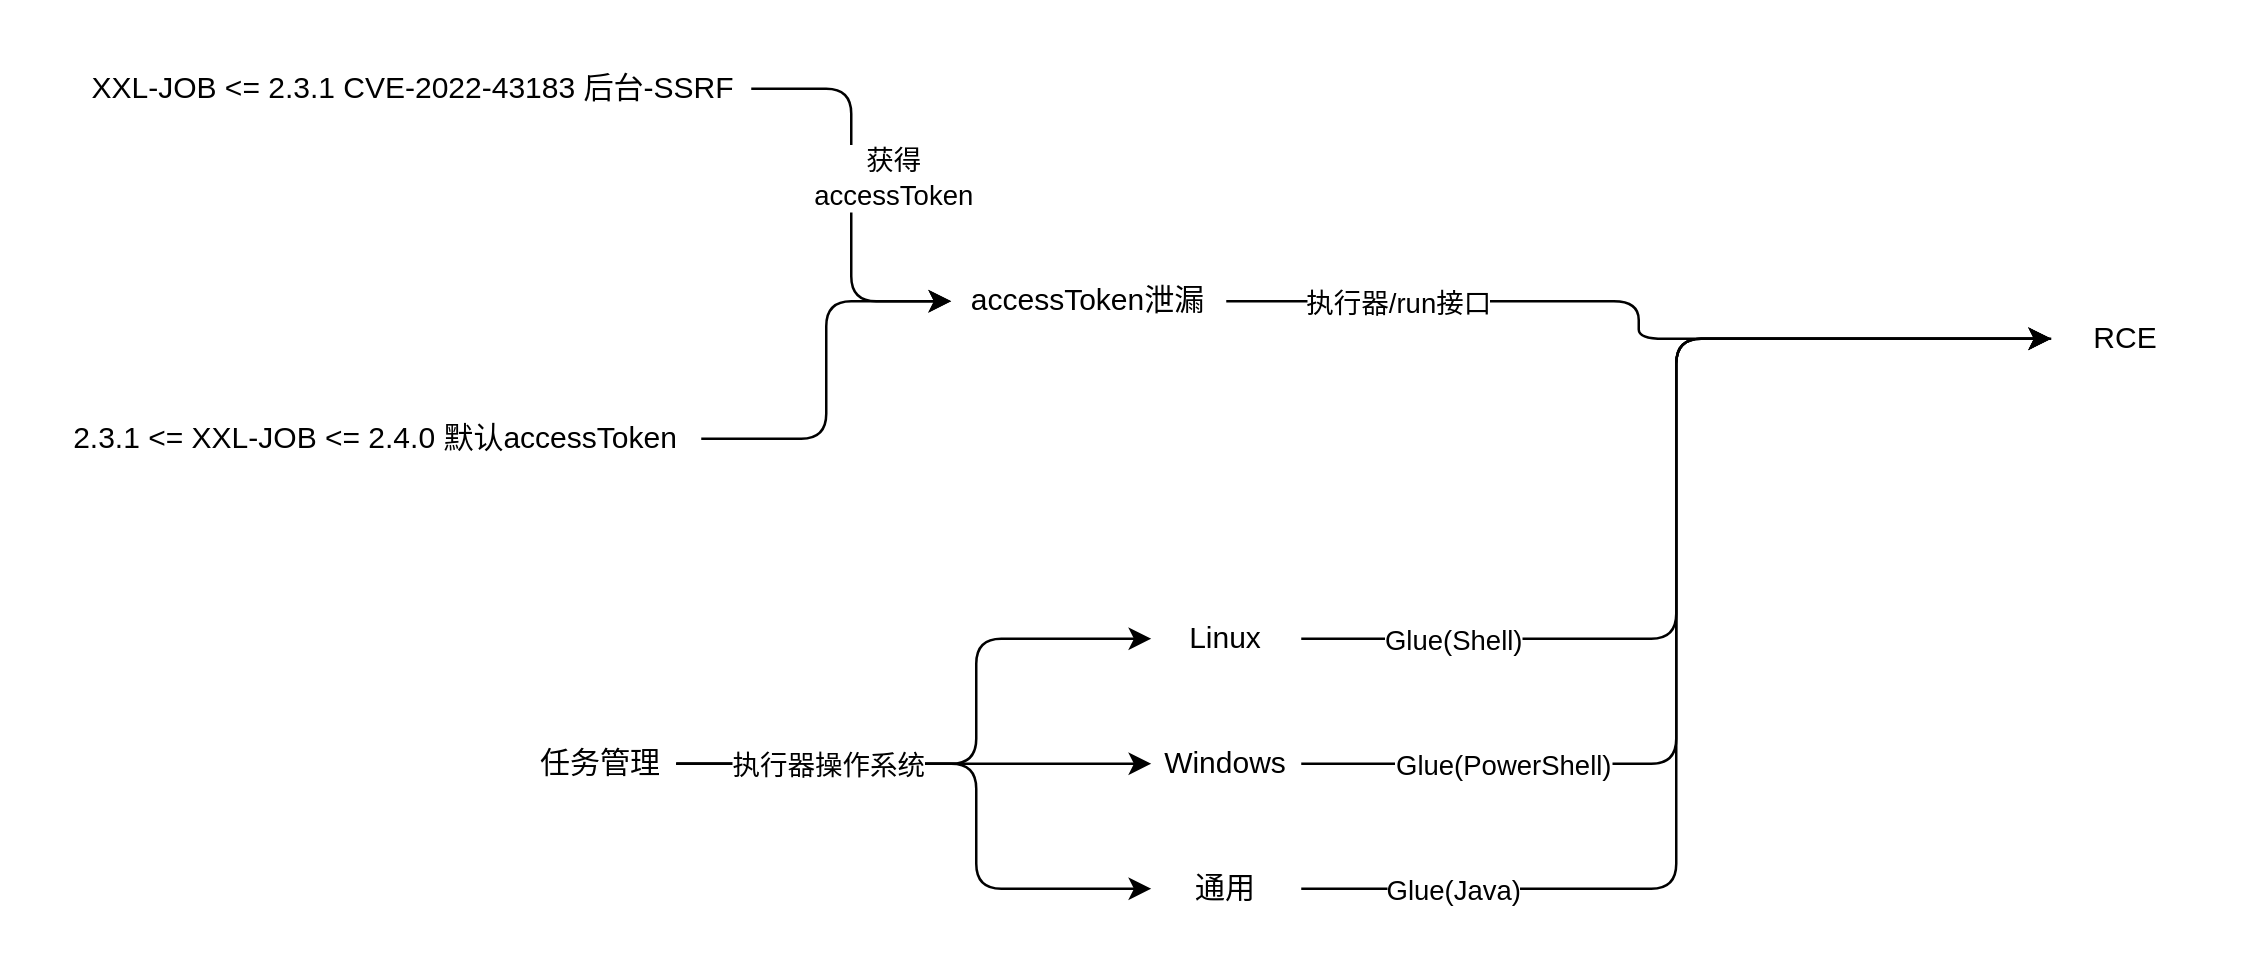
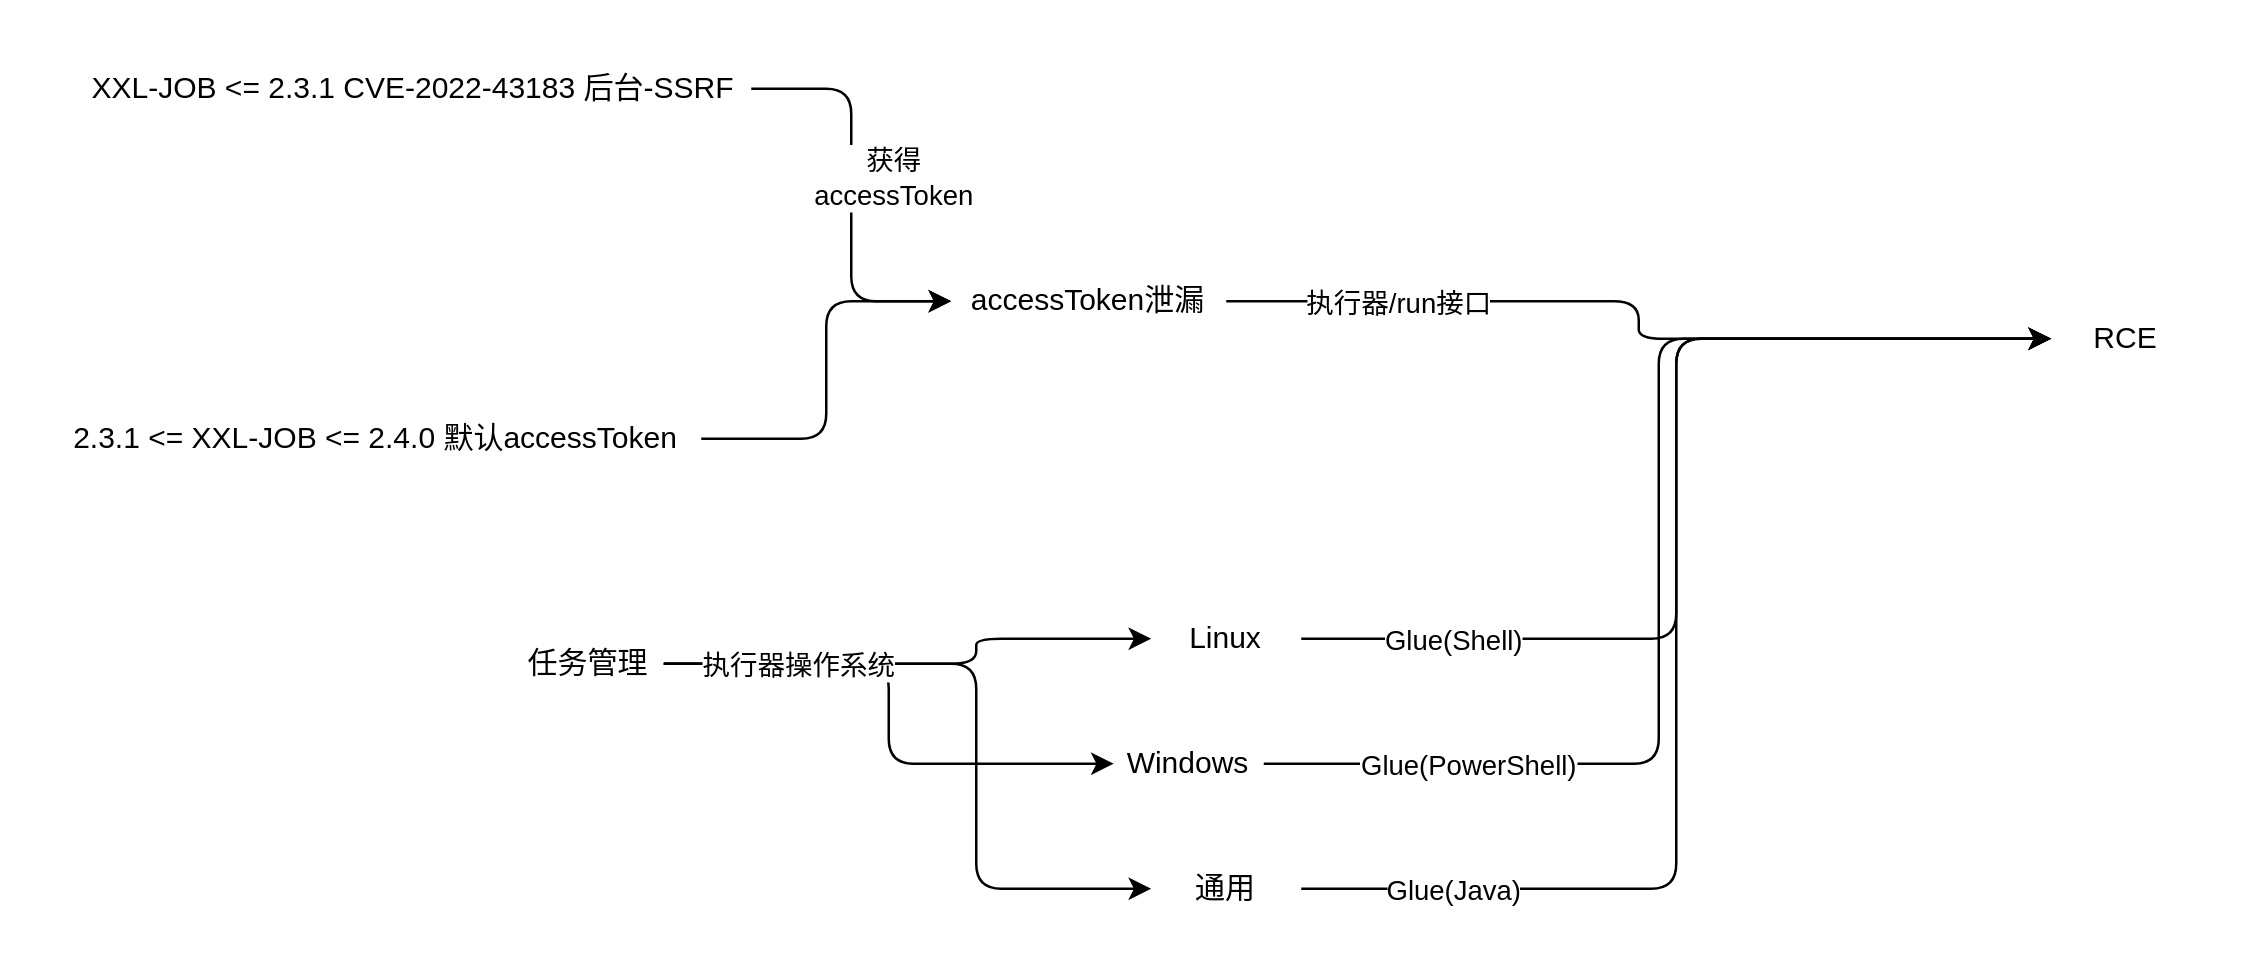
(2049, 339) -> (1665, 339)
(601, 764) -> (589, 664)
(1226, 764) -> (1189, 764)
